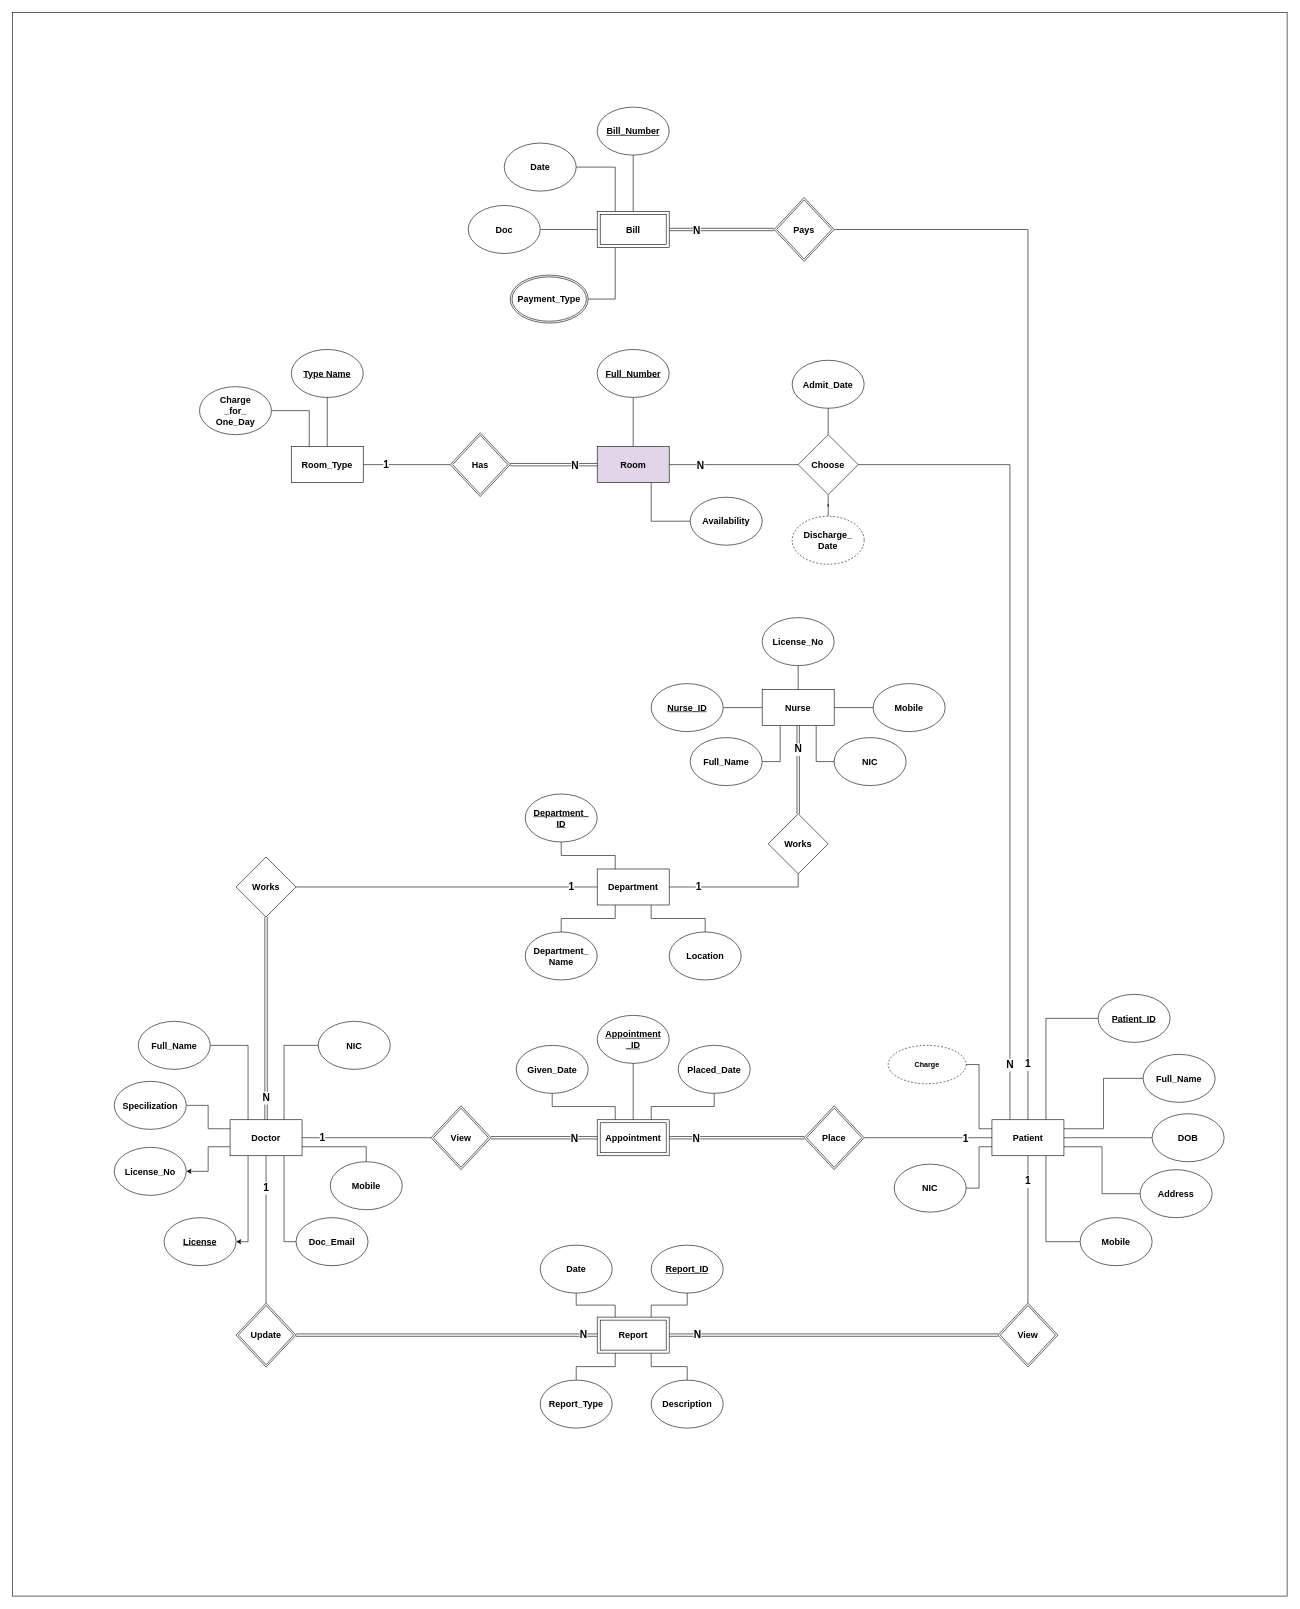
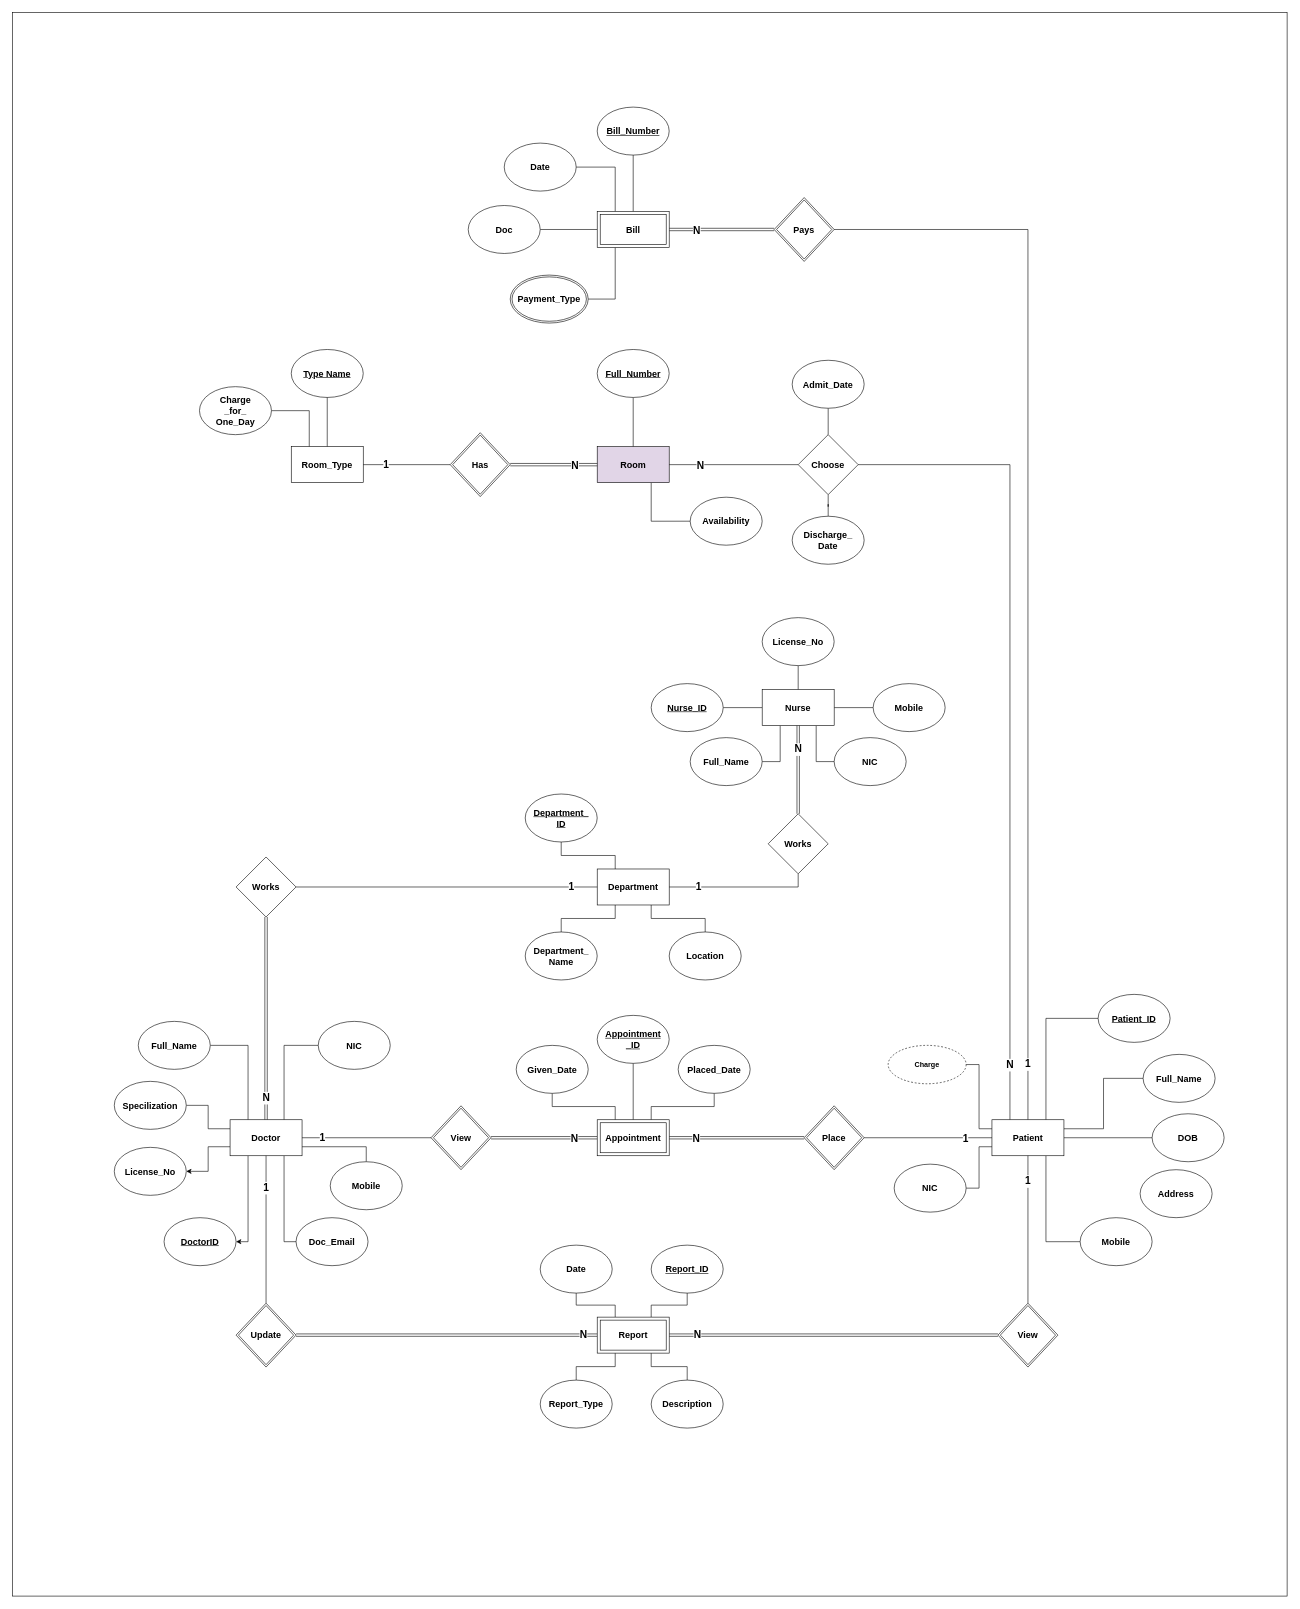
(828, 540) -> (828, 540)
(1102, 1170) -> none
(200, 1242) -> (200, 1242)
